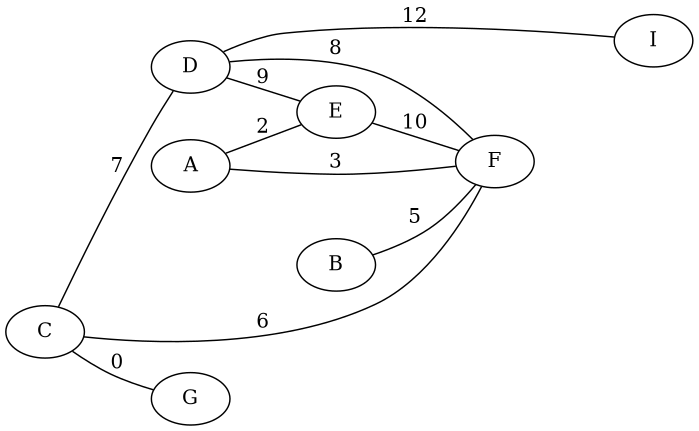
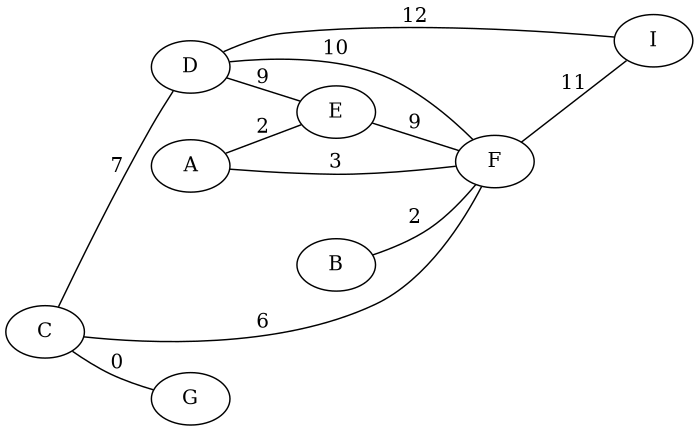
(336, 49) -> (336, 49)
none -> (574, 101)
(416, 123) -> (416, 123)
(416, 218) -> (416, 218)
